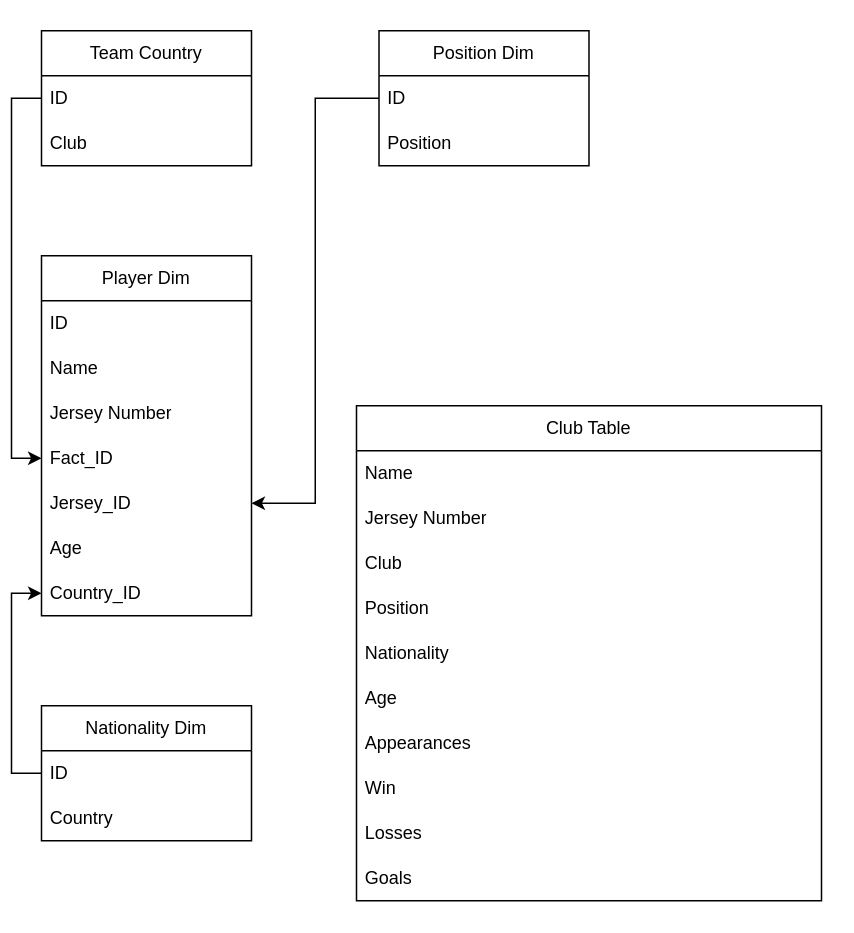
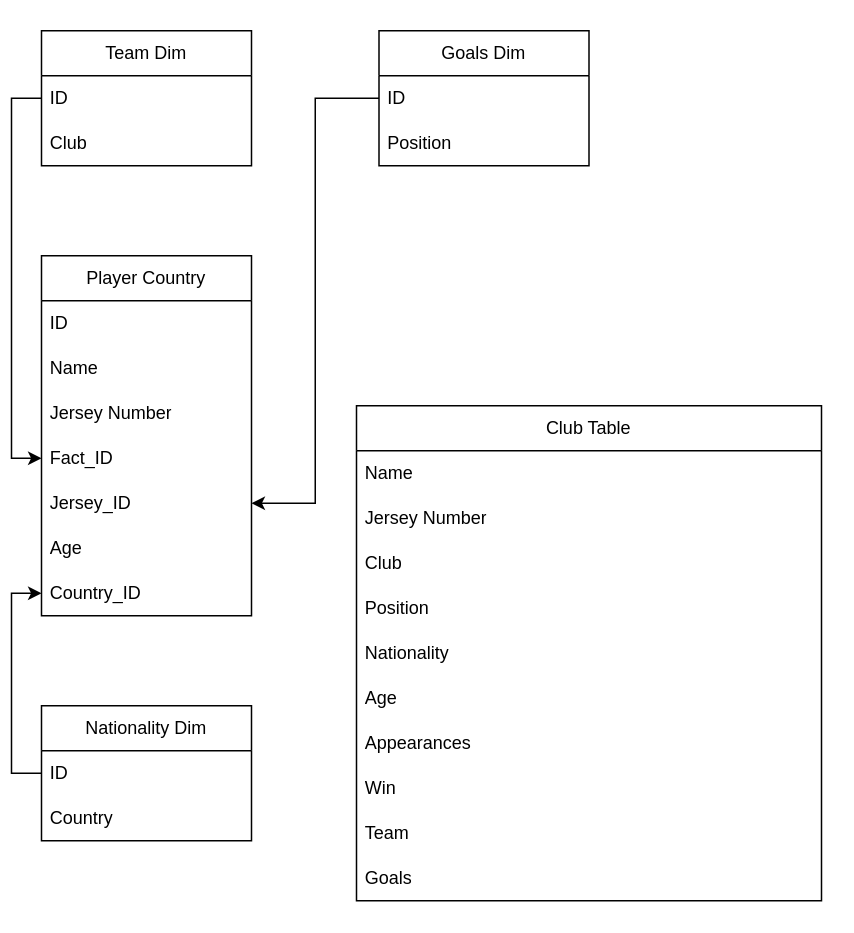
(146, 53) -> (146, 53)
(484, 53) -> (484, 53)
(146, 278) -> (146, 278)
(395, 833) -> (385, 833)
